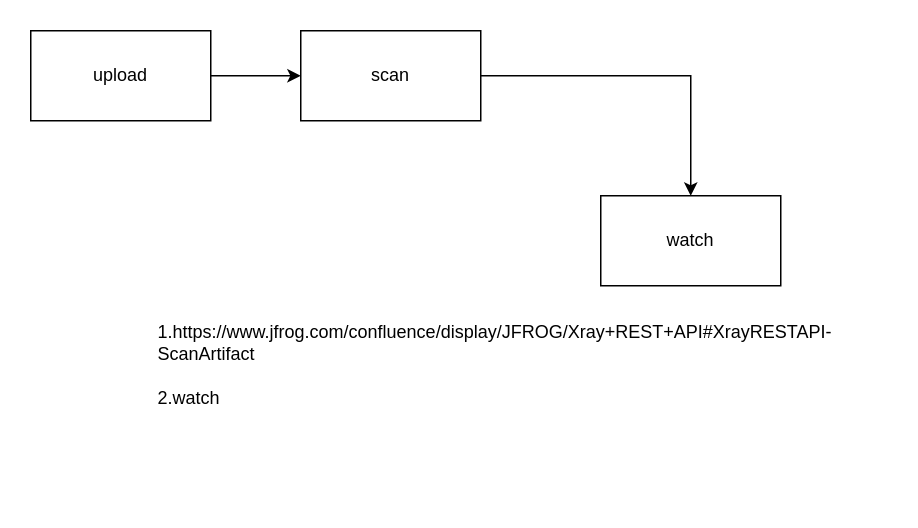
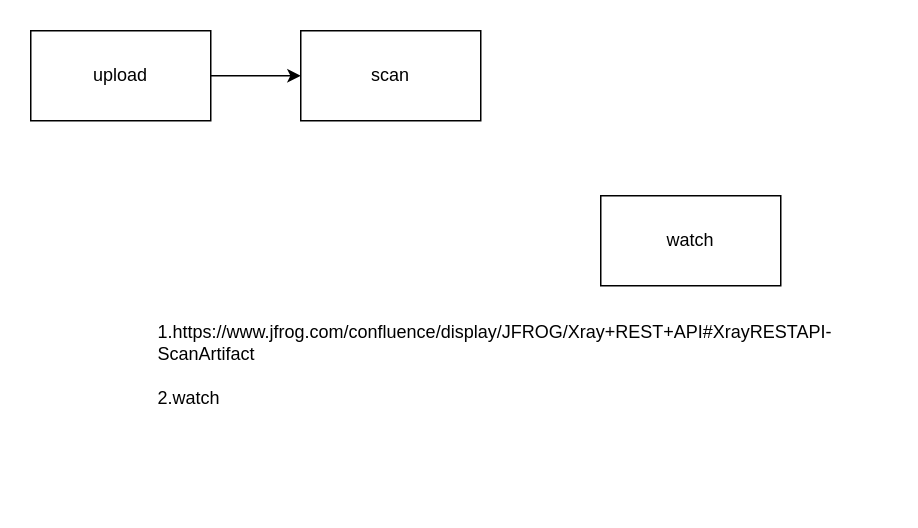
(641, 76) -> none
